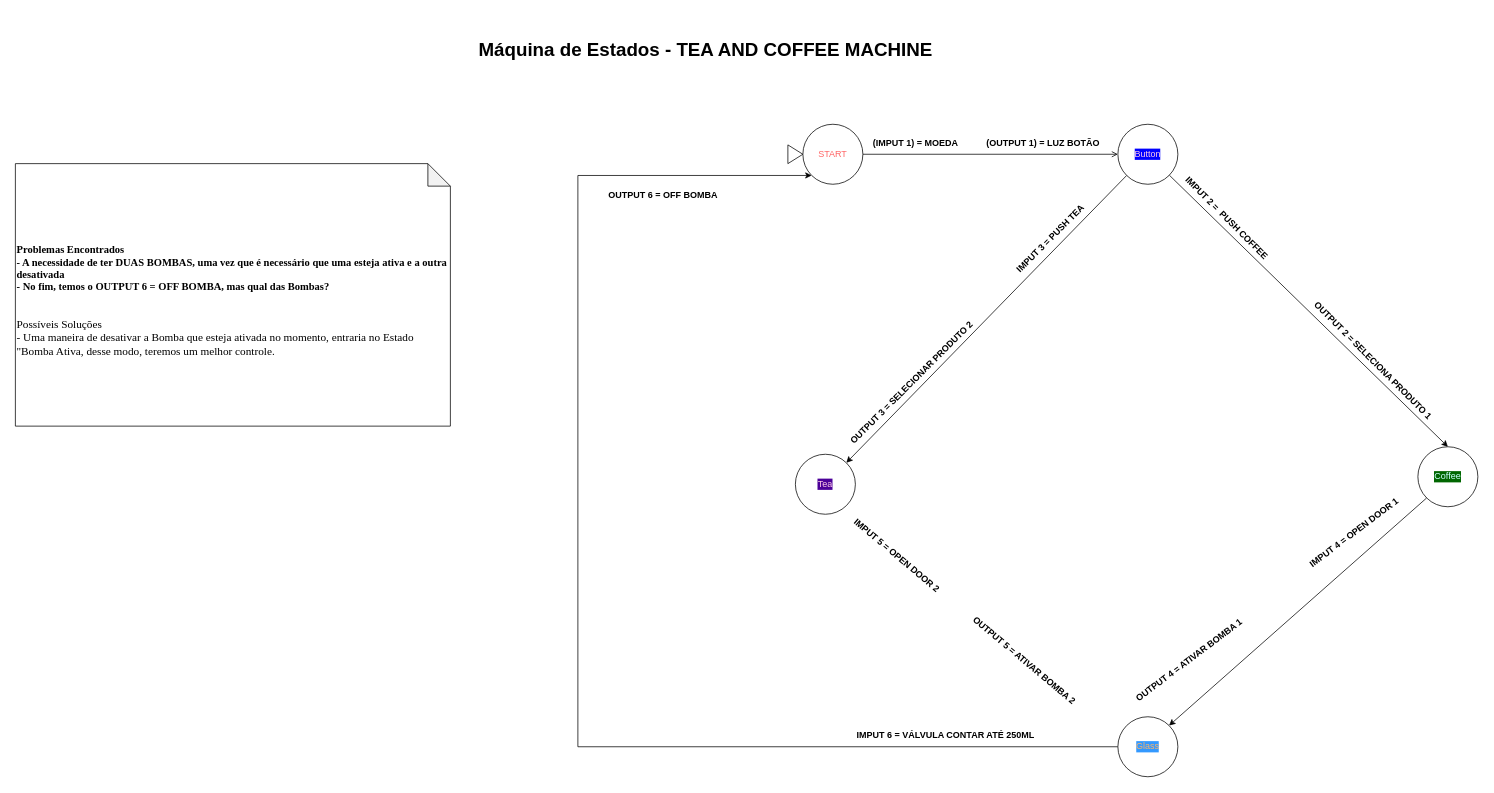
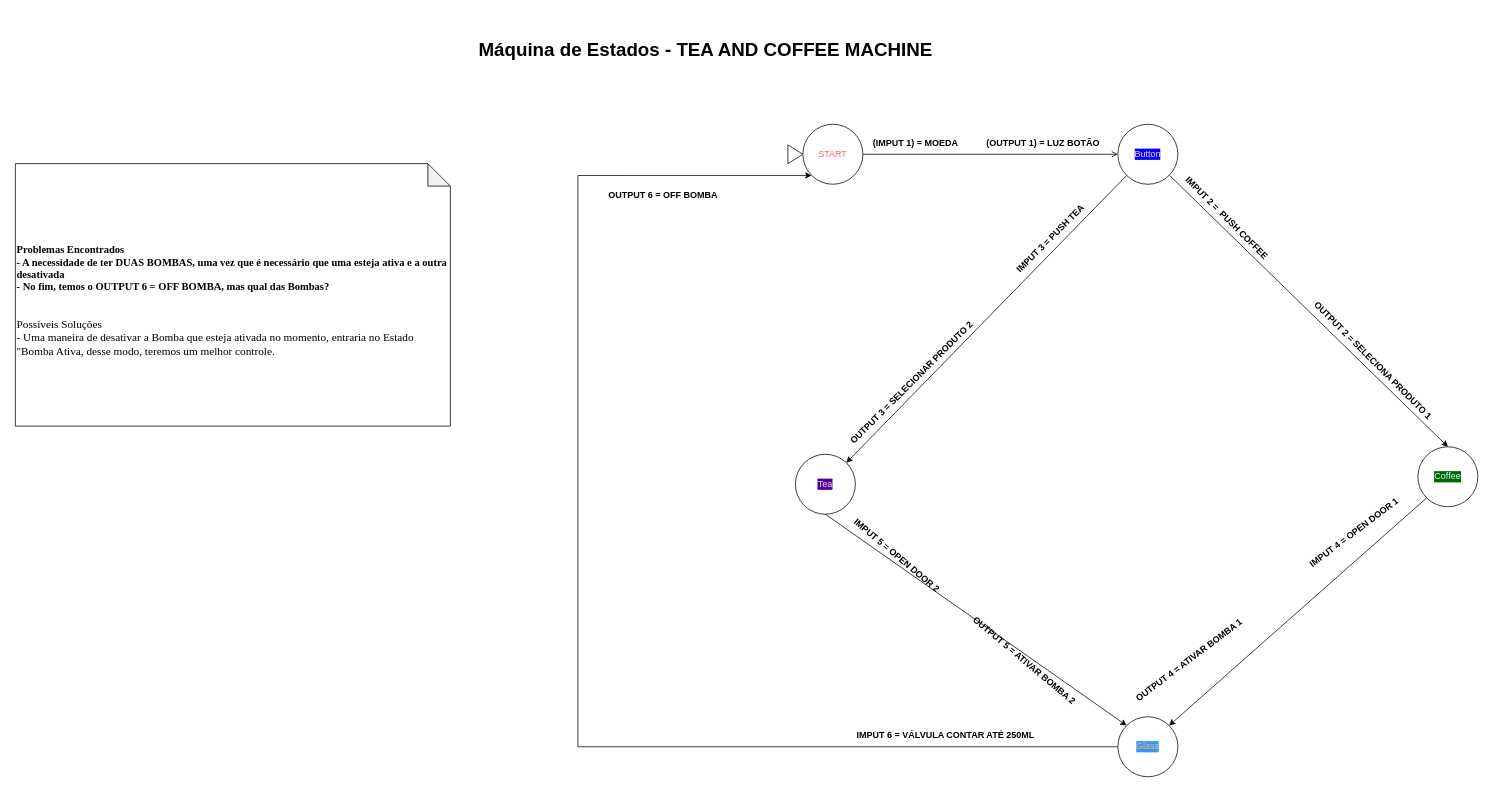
none -> (974, 618)
